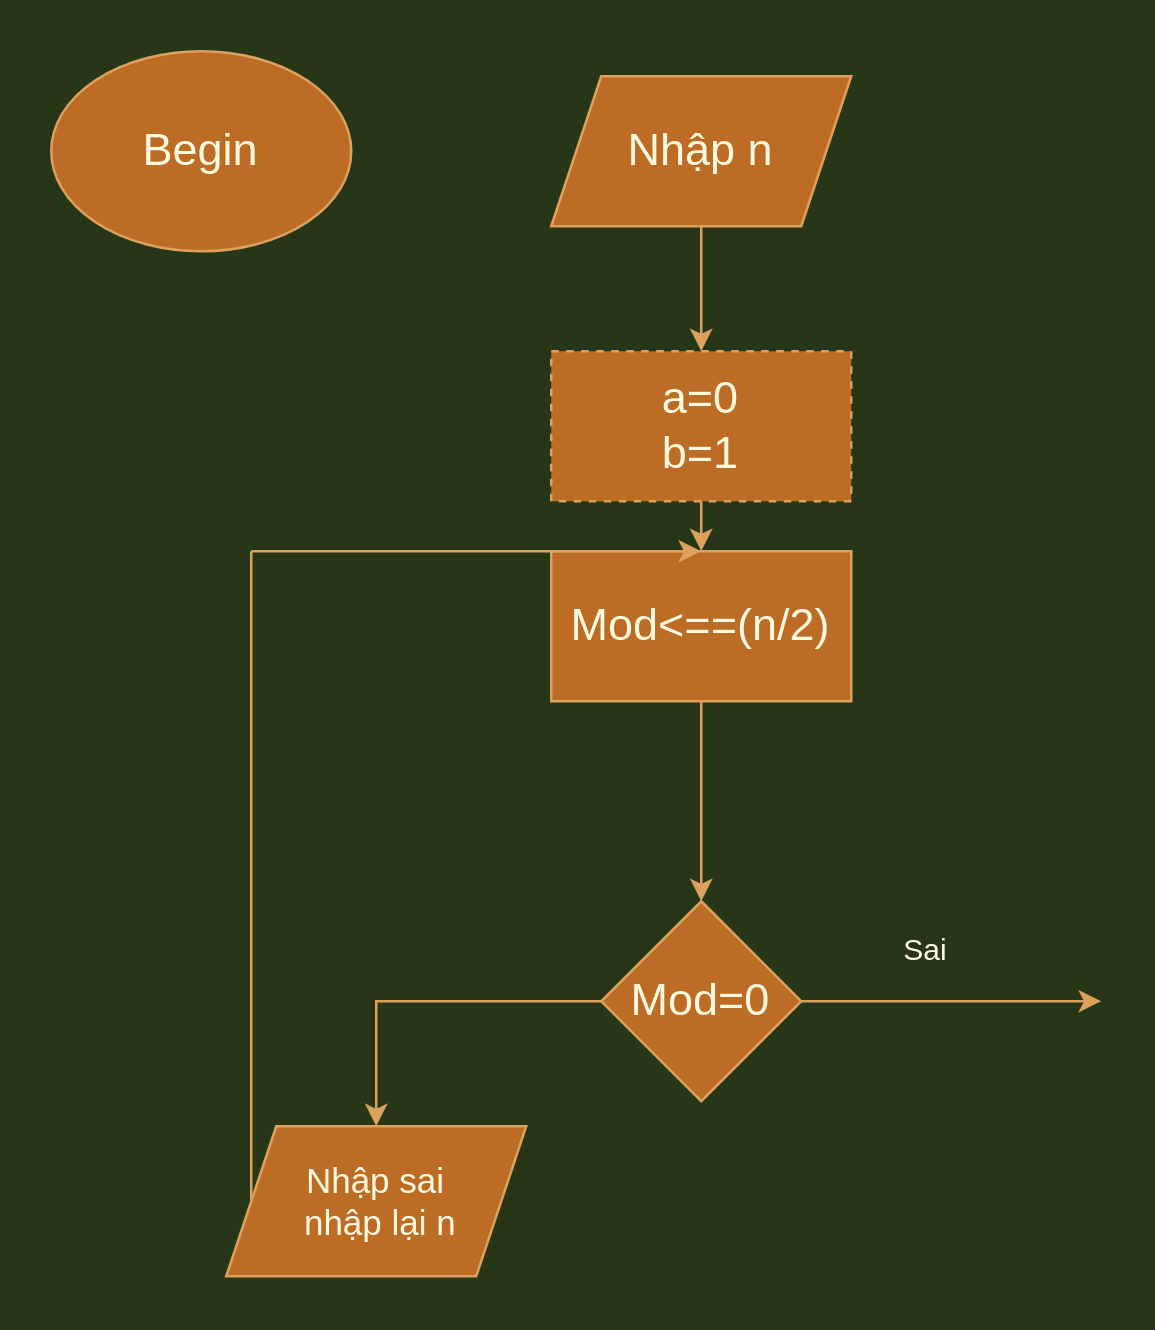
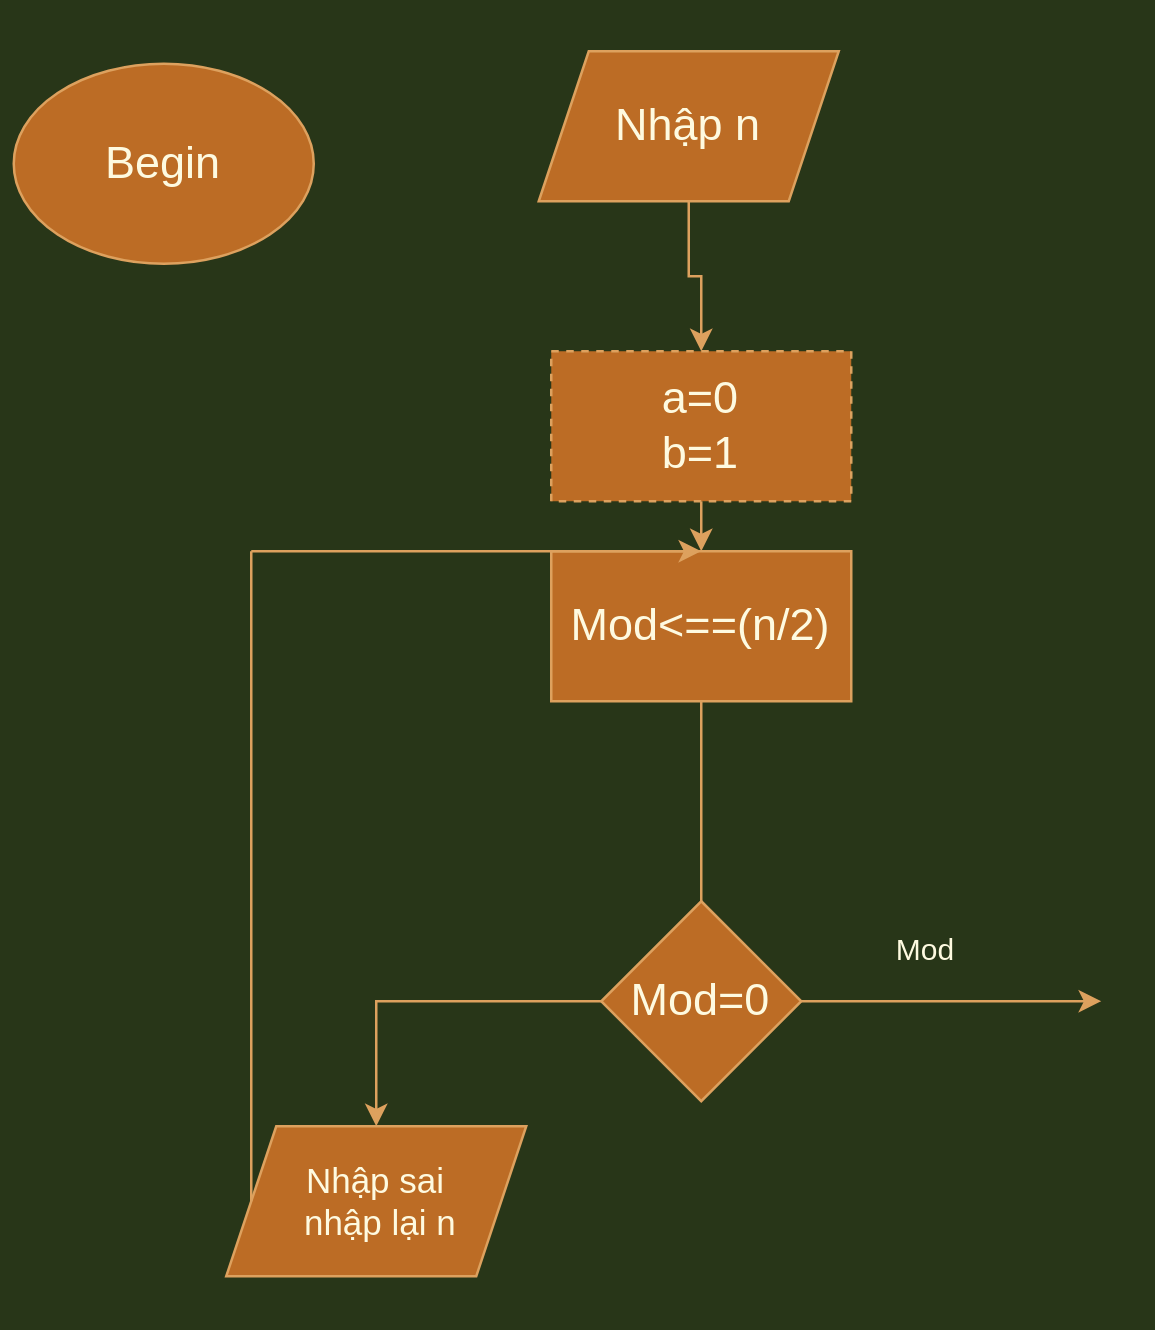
(201, 151) -> (164, 164)
(701, 151) -> (689, 126)
(701, 883) -> (701, 890)
(926, 951) -> (926, 951)
